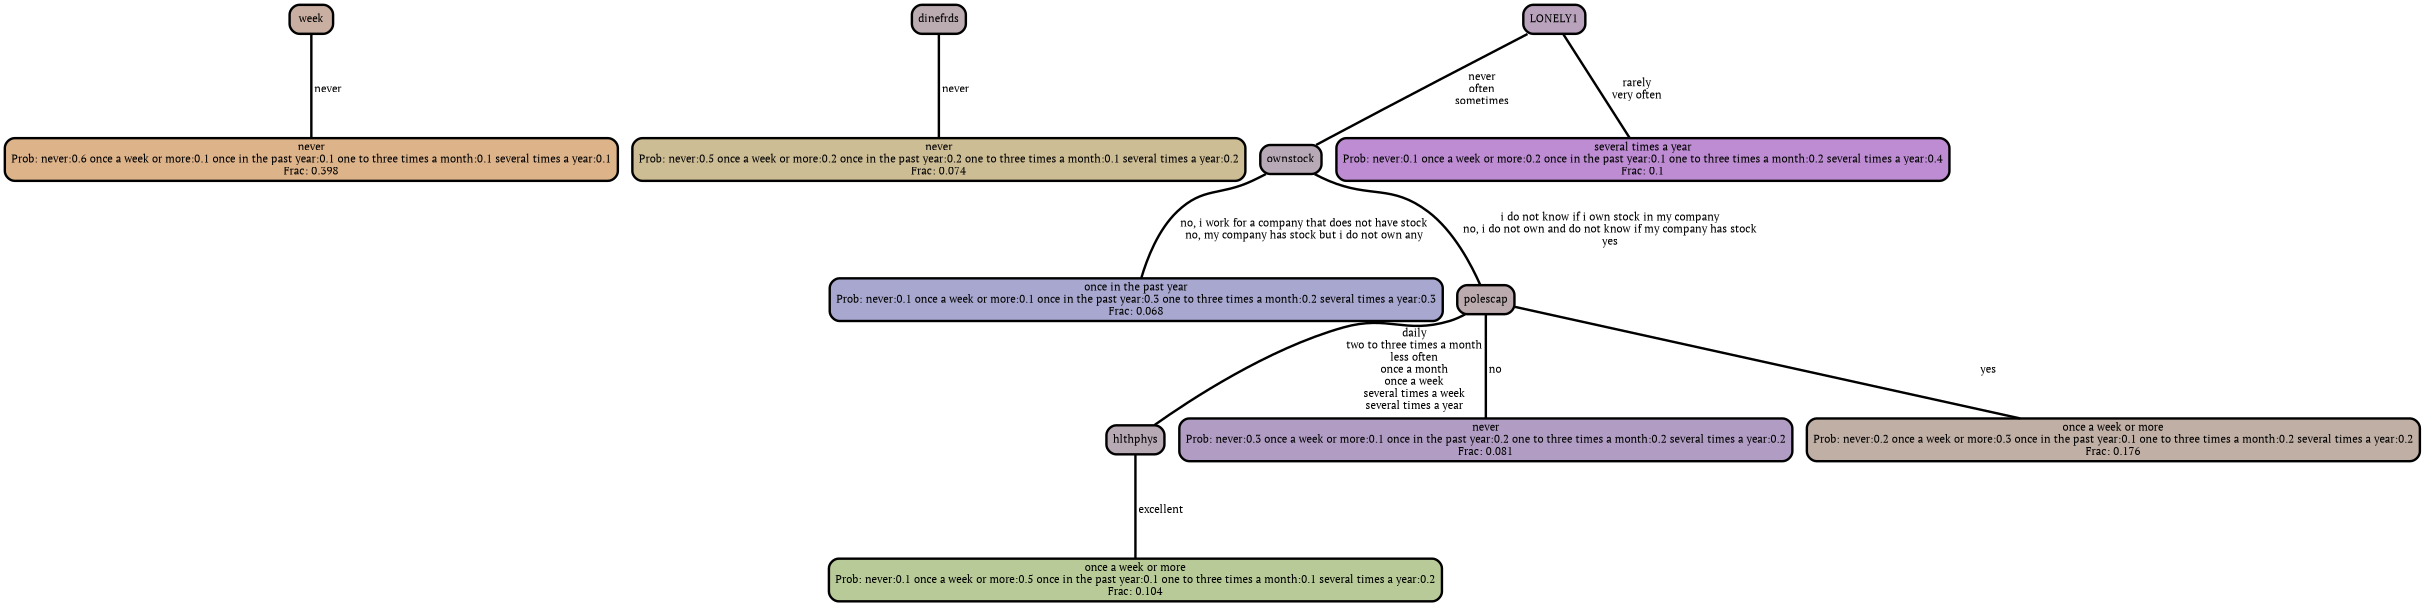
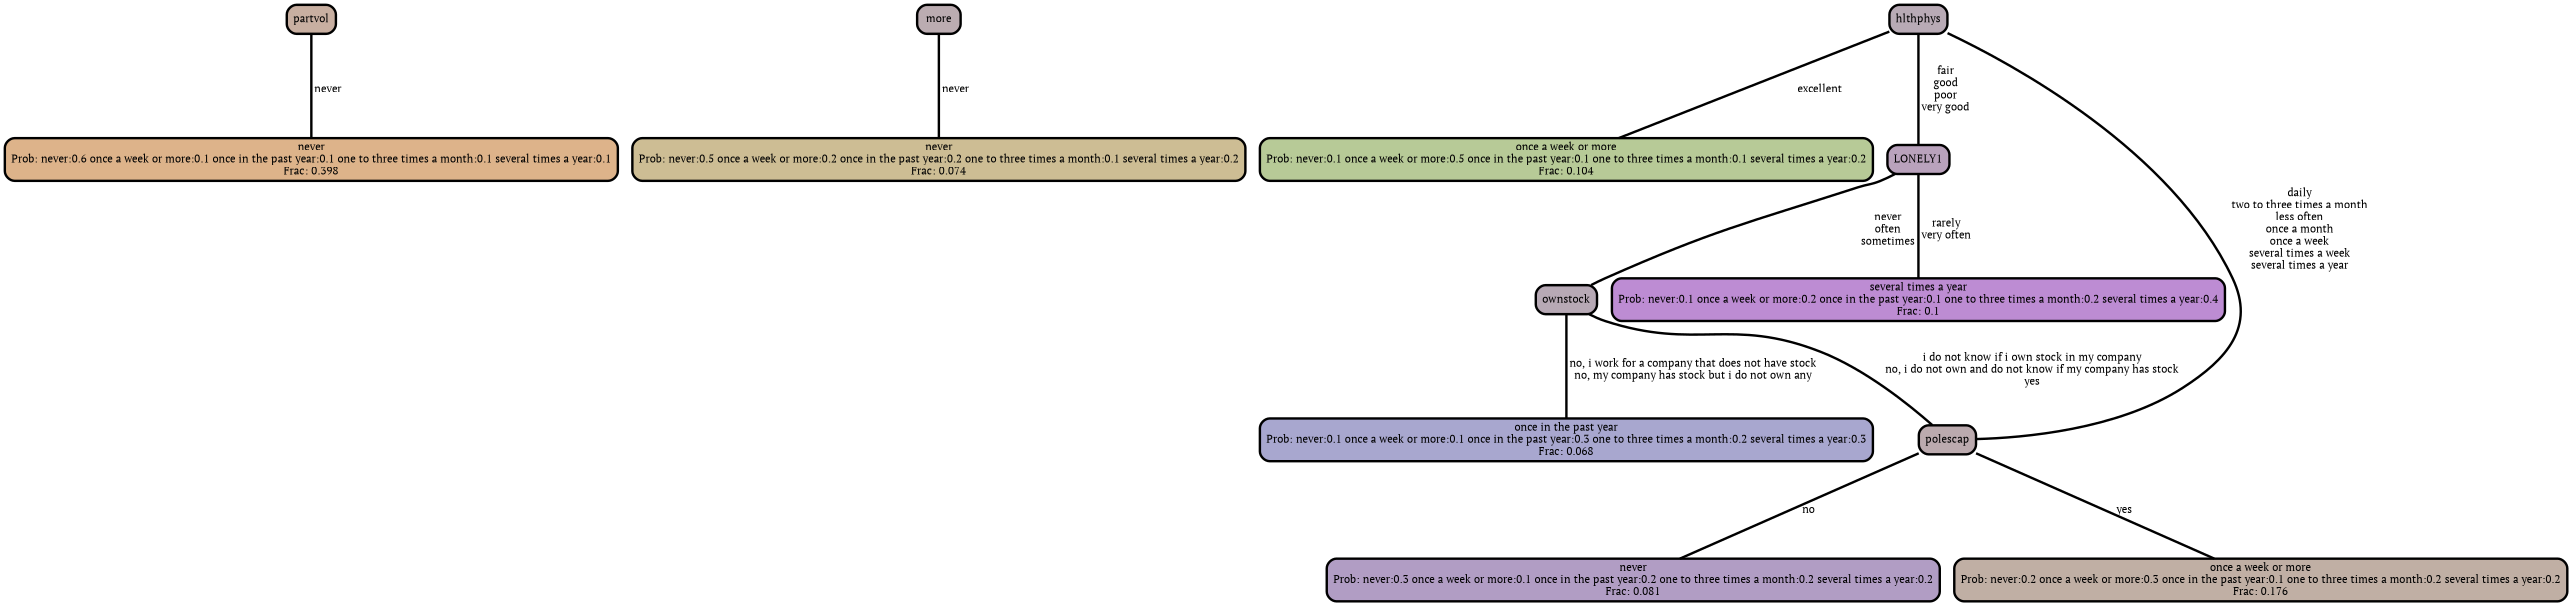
(311, 19) -> (311, 19)
(939, 19) -> (939, 19)
none -> (1918, 89)
